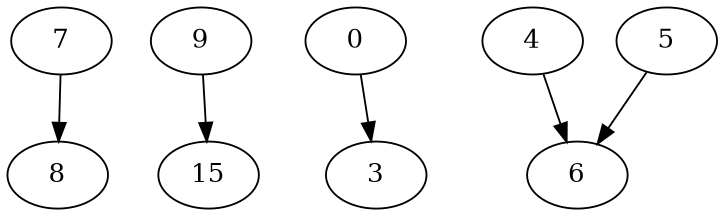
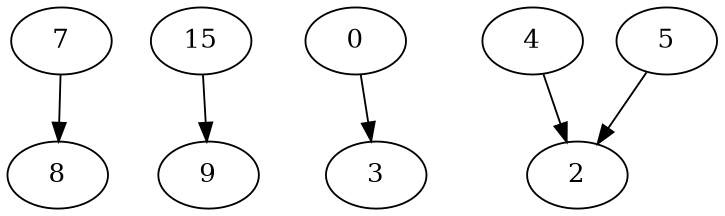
(204, 99) -> (204, 99)
(577, 175) -> (577, 175)
